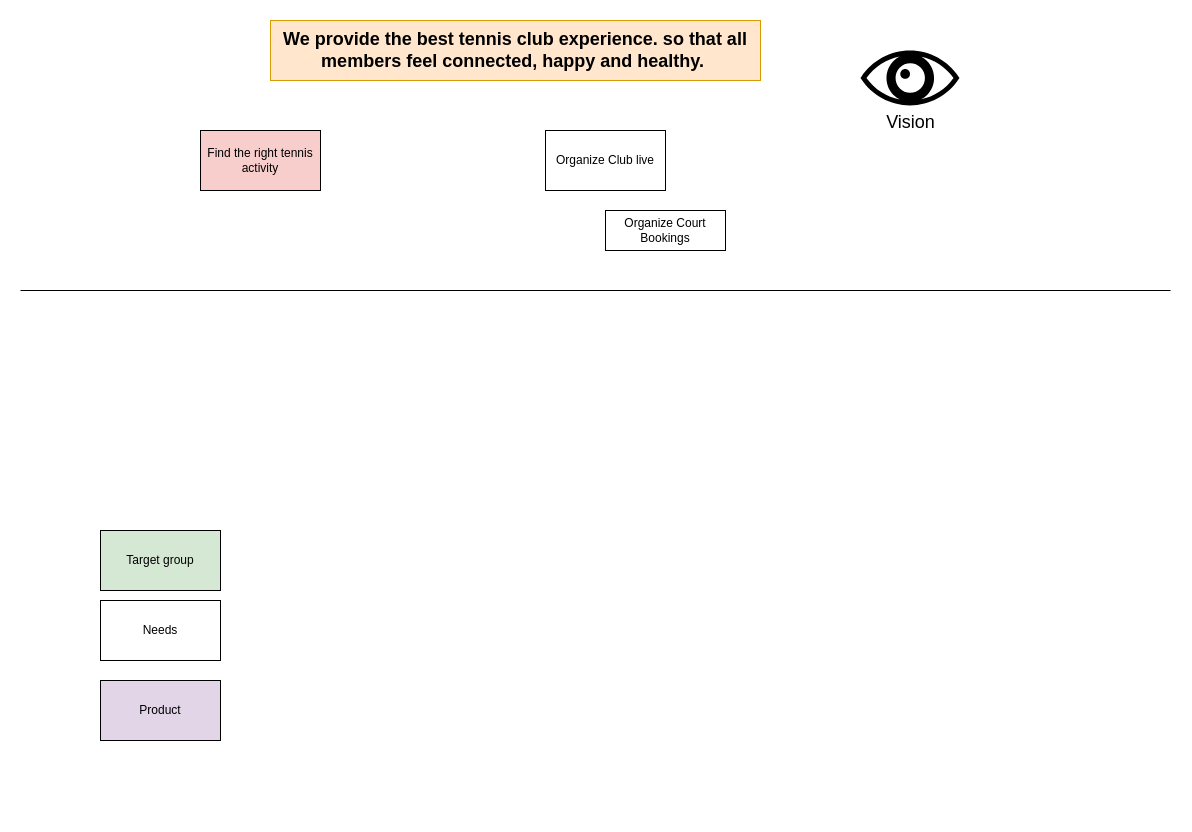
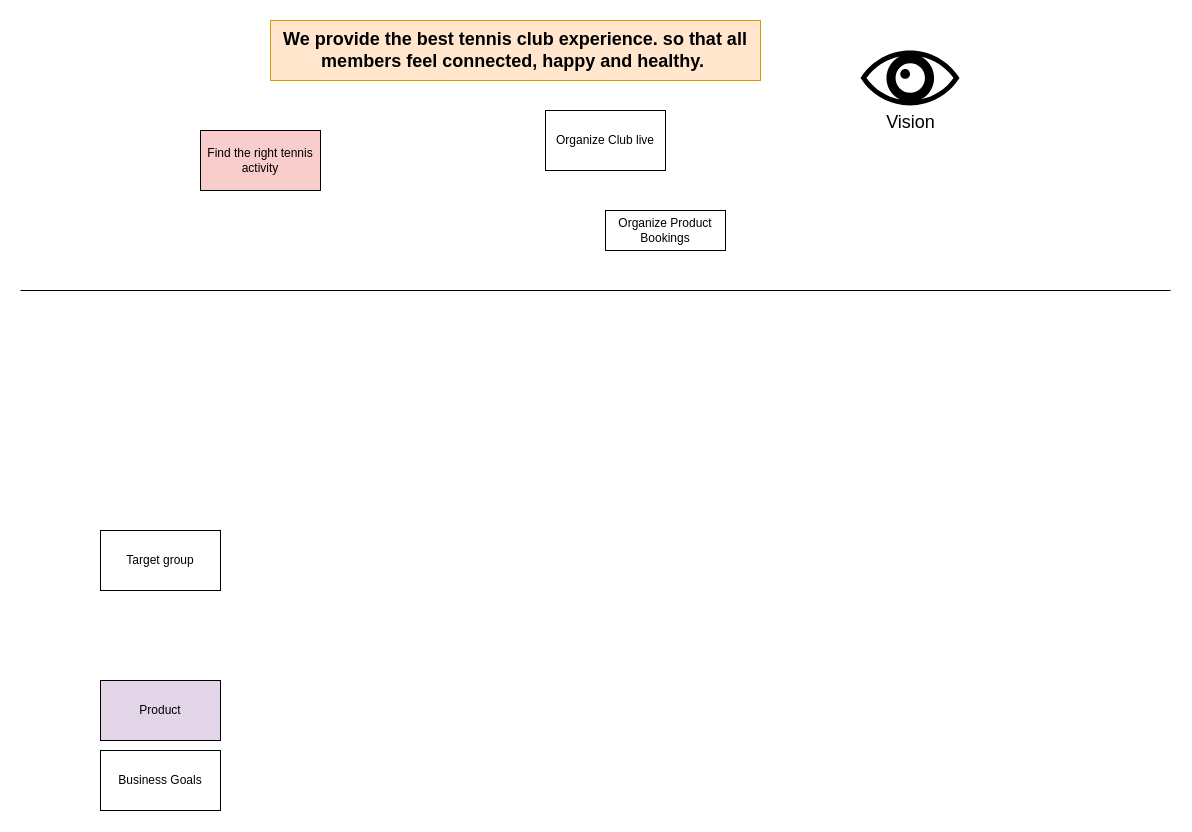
(606, 161) -> (606, 141)
(666, 231) -> (666, 231)
(161, 561) -> (161, 561)
(161, 631) -> none
none -> (161, 781)
